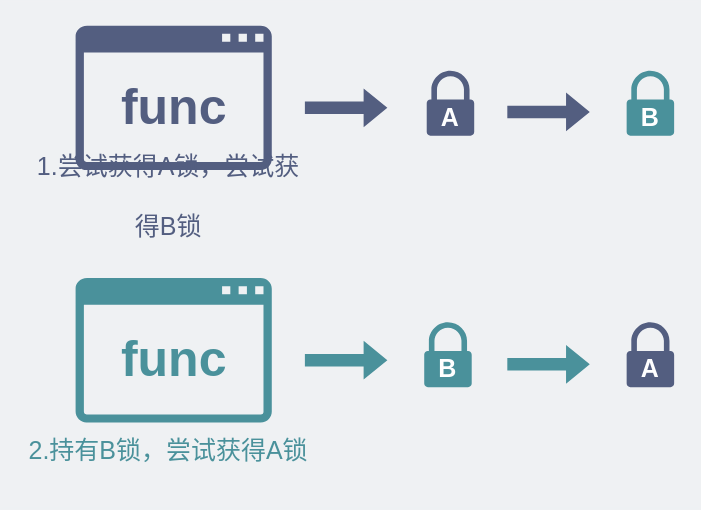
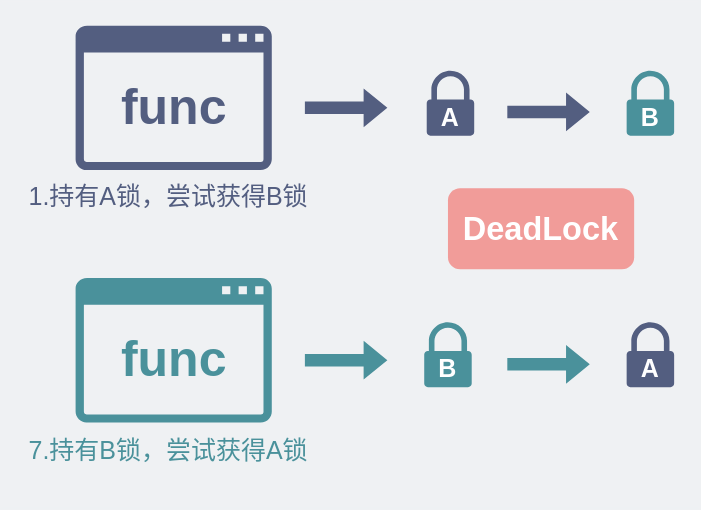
(169, 187) -> (169, 187)
none -> (541, 229)
(169, 441) -> (169, 441)
